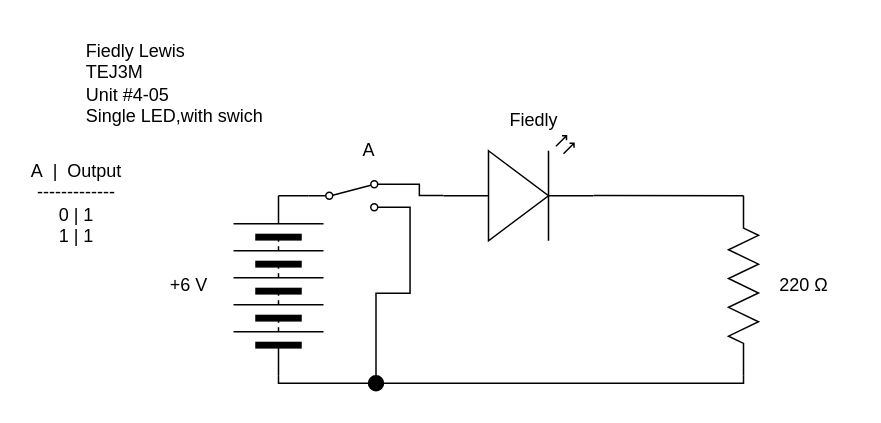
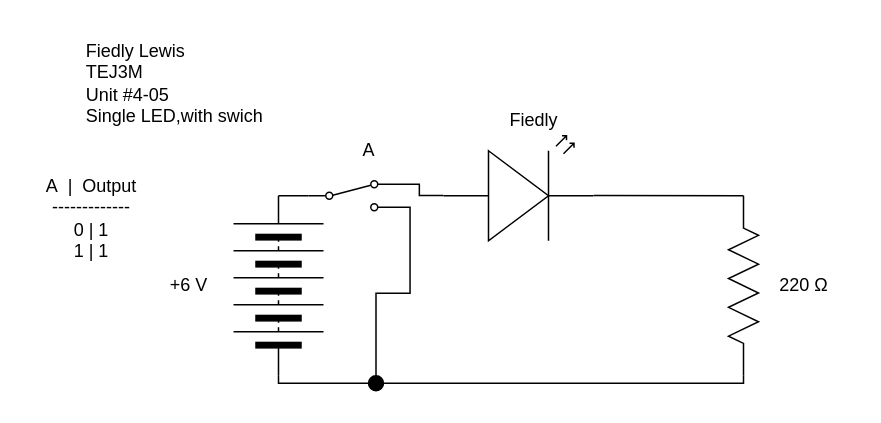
(76, 203) -> (91, 218)
